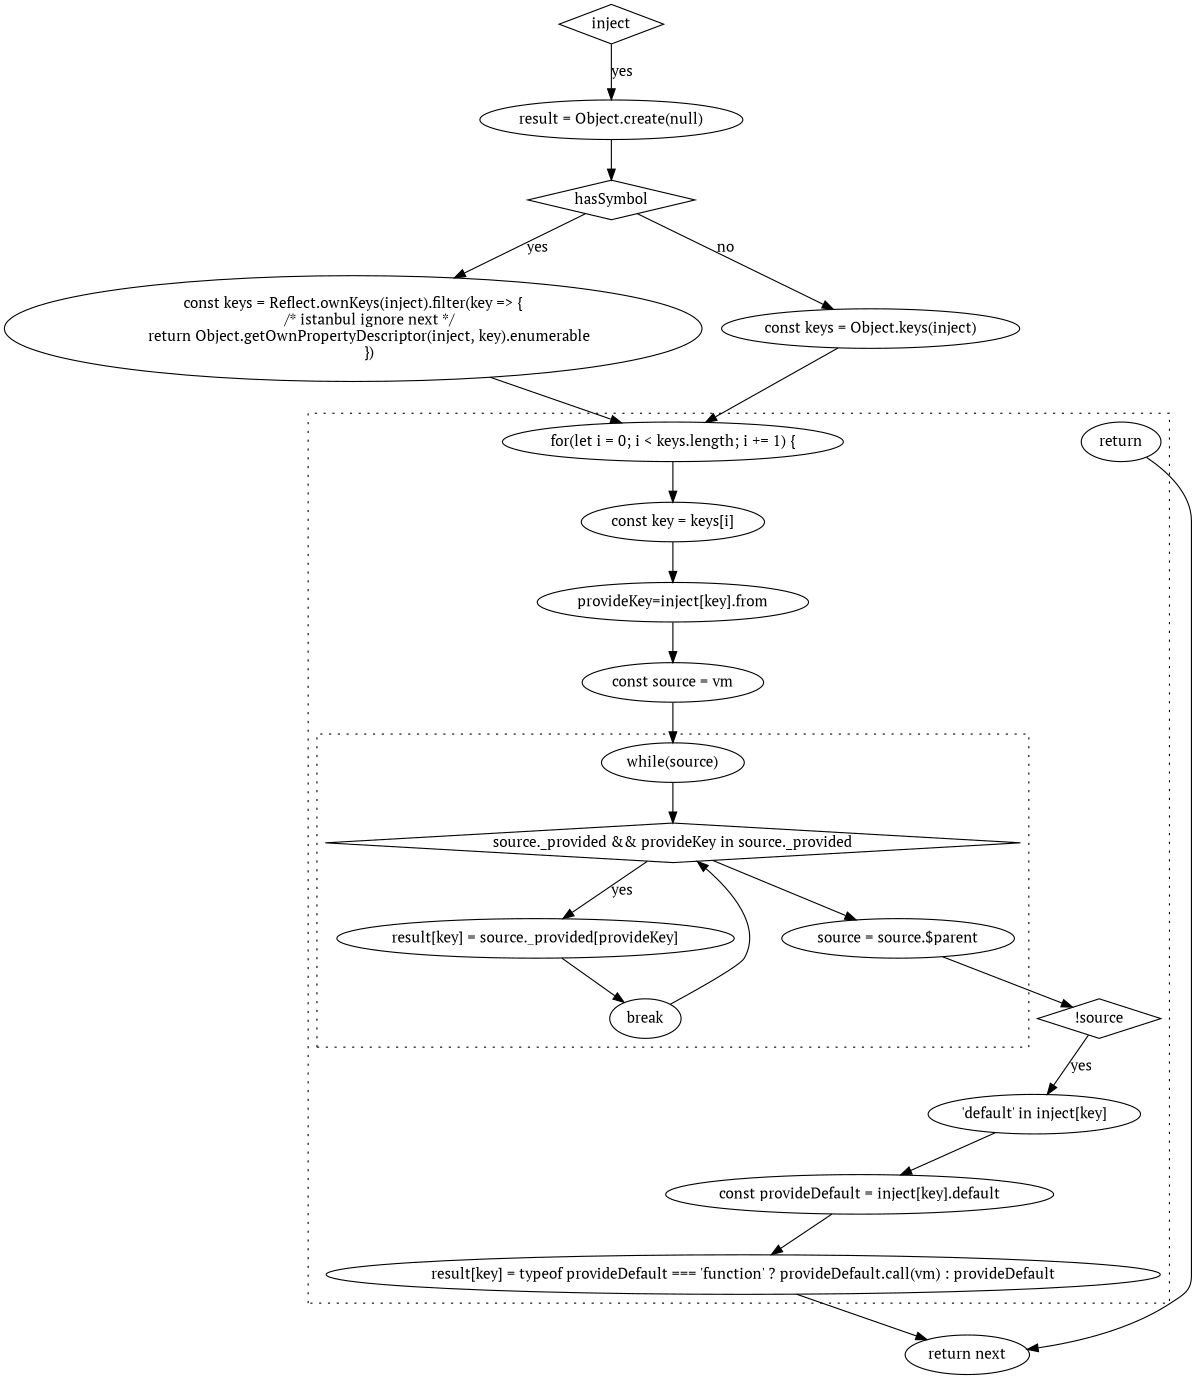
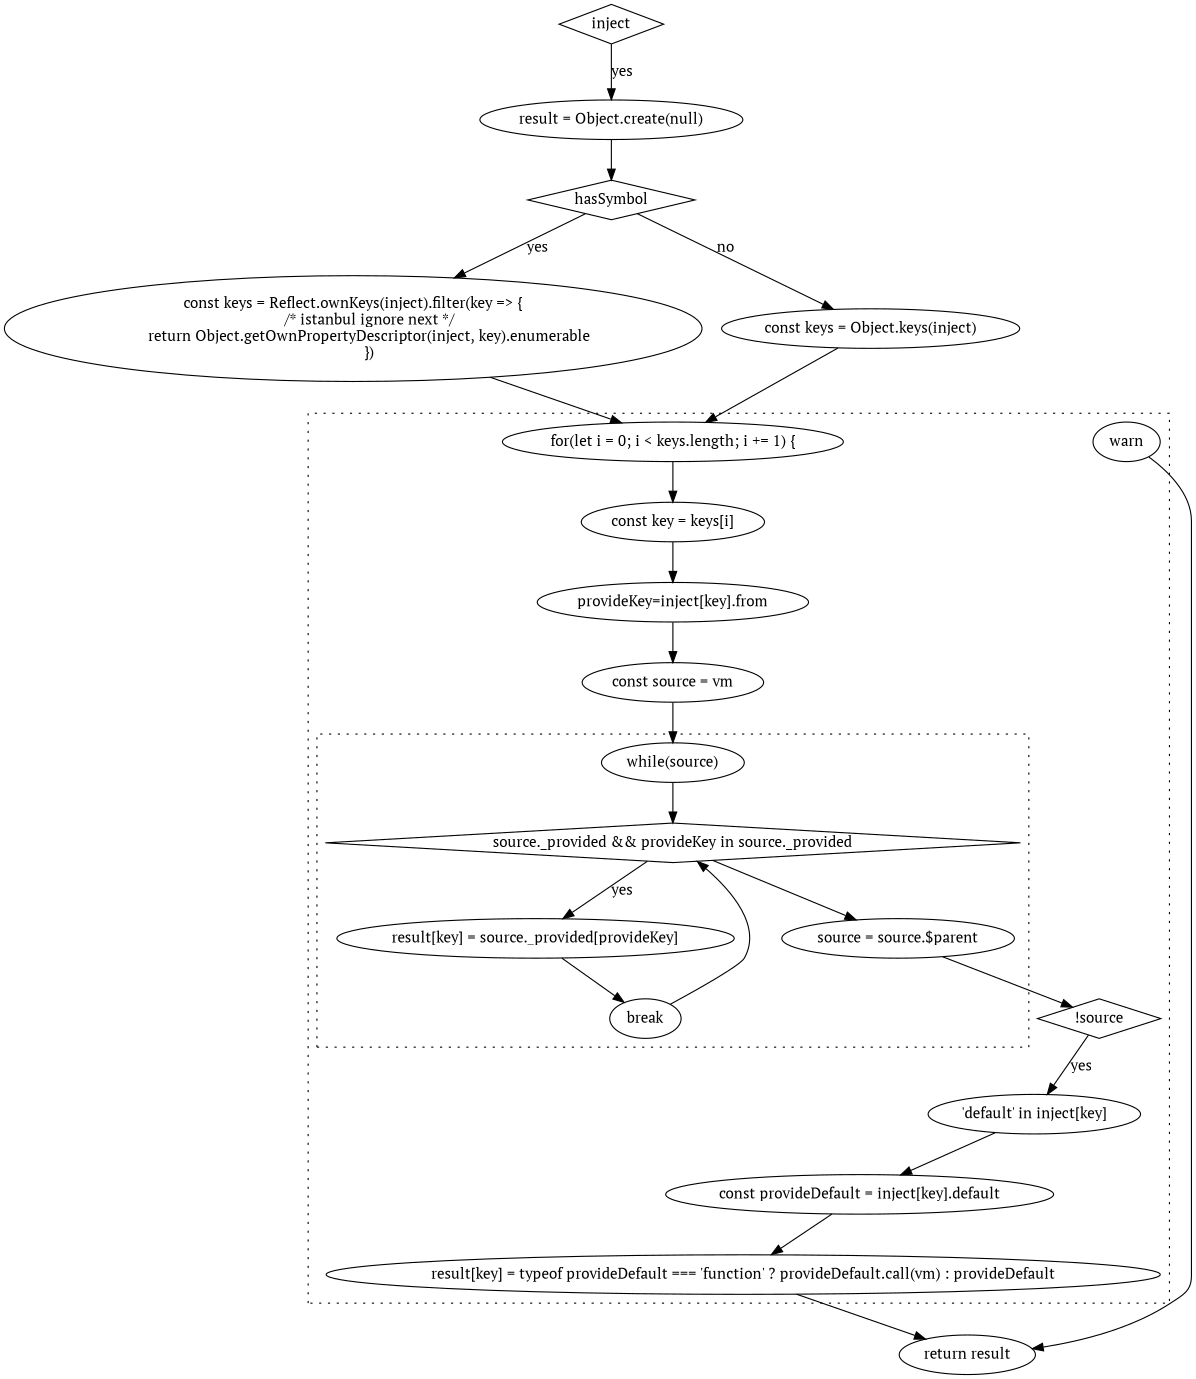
(1121, 442) -> (1127, 442)
(967, 1355) -> (967, 1355)
